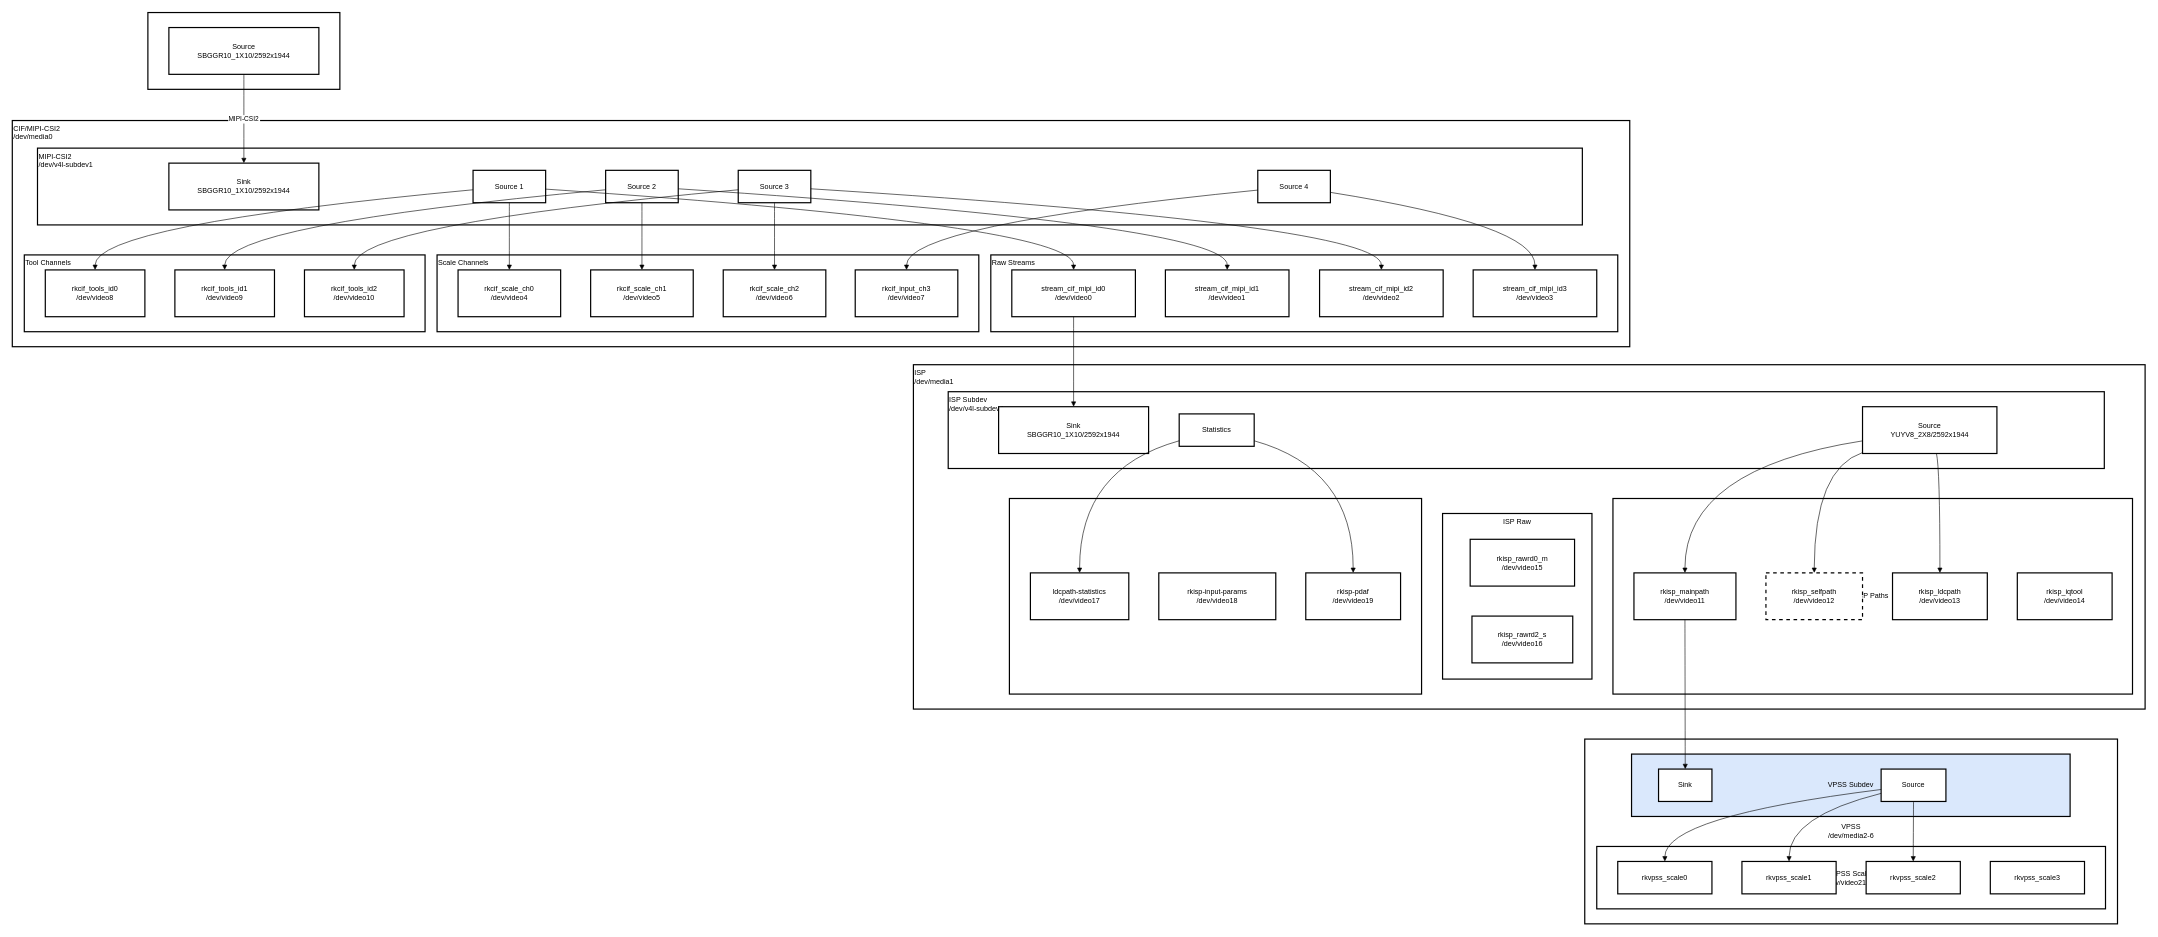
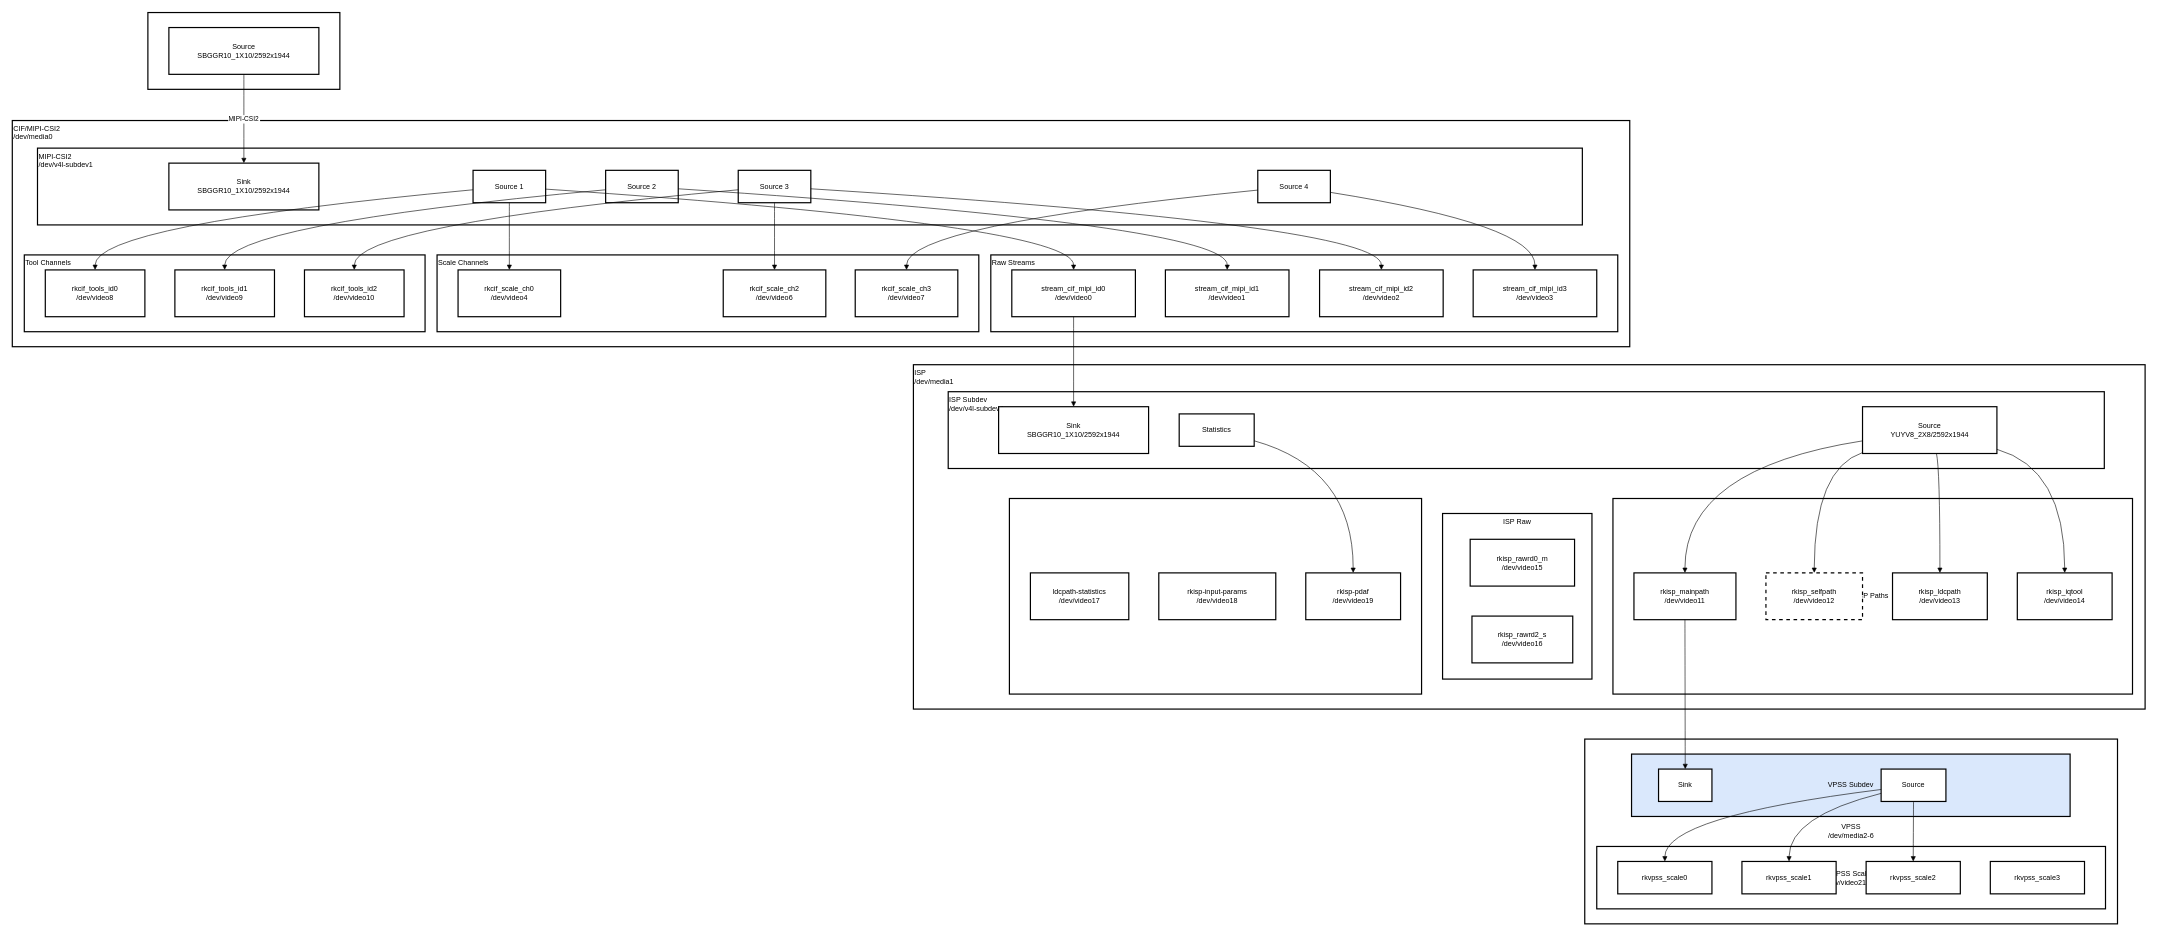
(642, 263) -> none
(642, 293) -> none
(907, 293) -> (907, 293)
none -> (2047, 487)
(1084, 530) -> none
